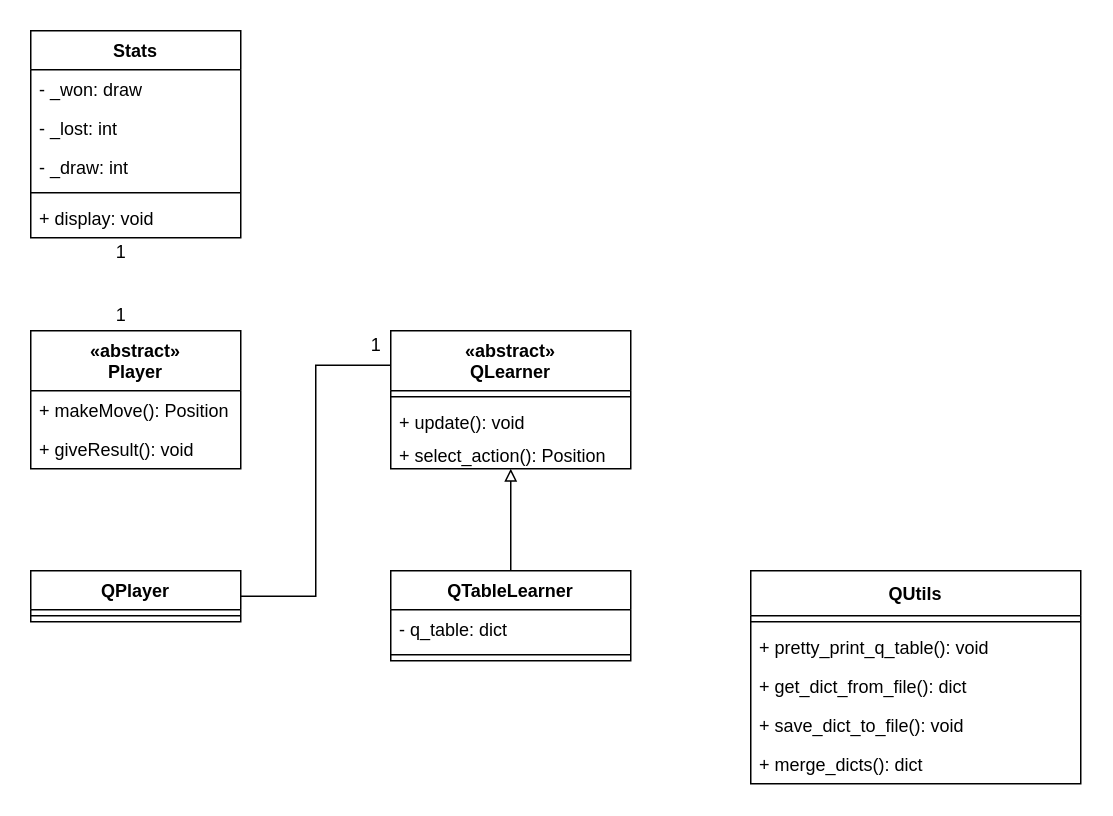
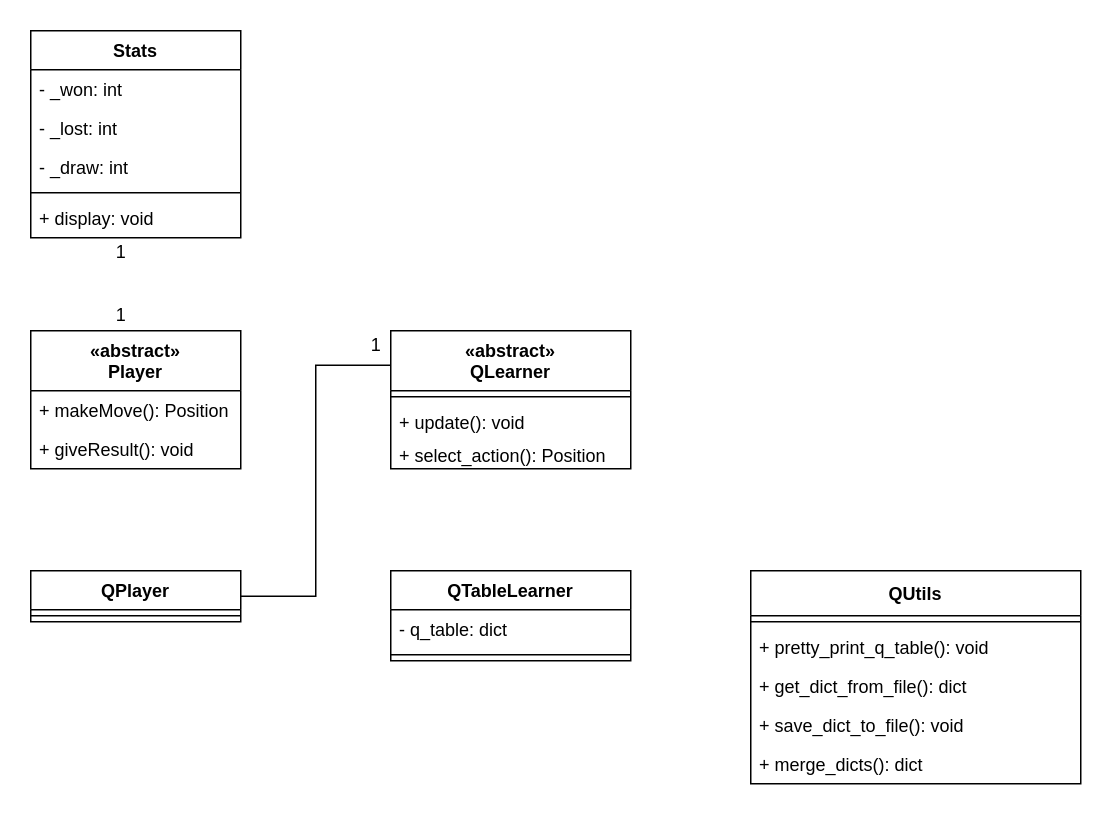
(92, 90) -> (85, 90)
(511, 526) -> none
